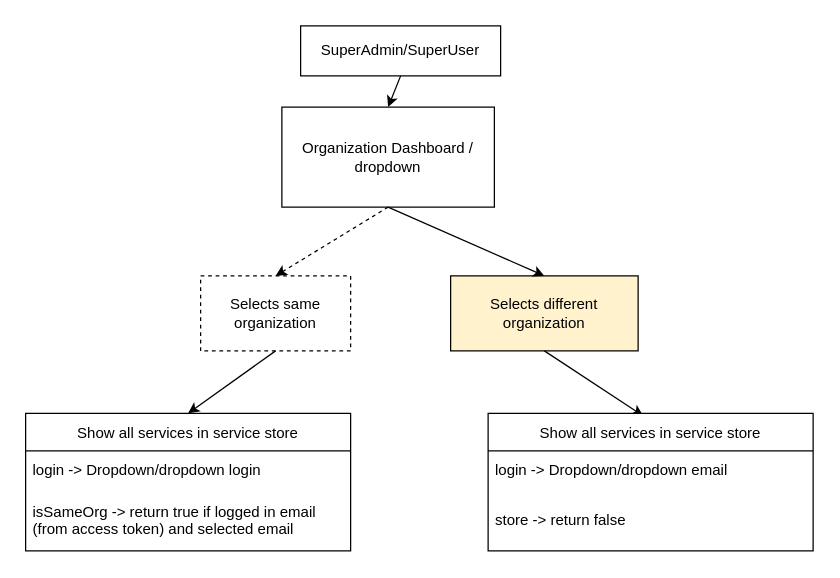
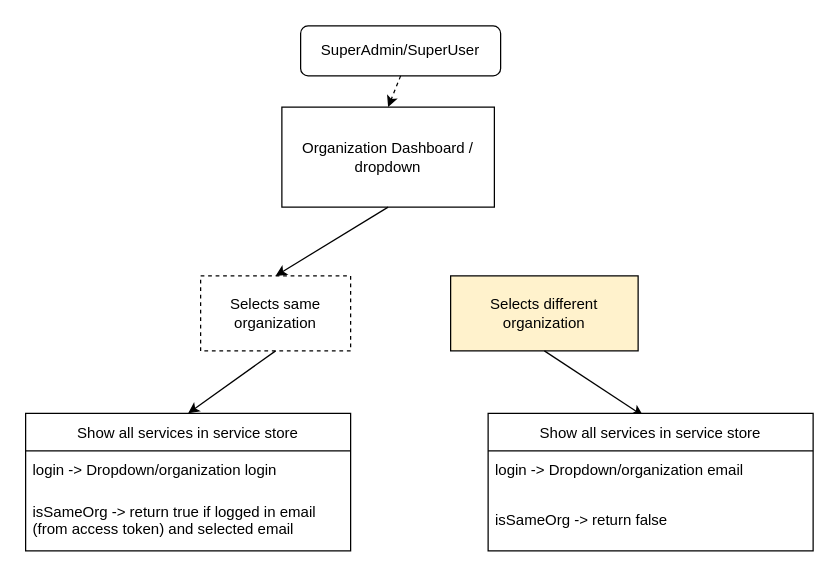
(401, 51) -> (401, 51)
(396, 87) -> (396, 87)
(336, 239) -> (336, 239)
(464, 240) -> none
(153, 470) -> (166, 470)
(616, 470) -> (629, 470)
(575, 520) -> (590, 520)
